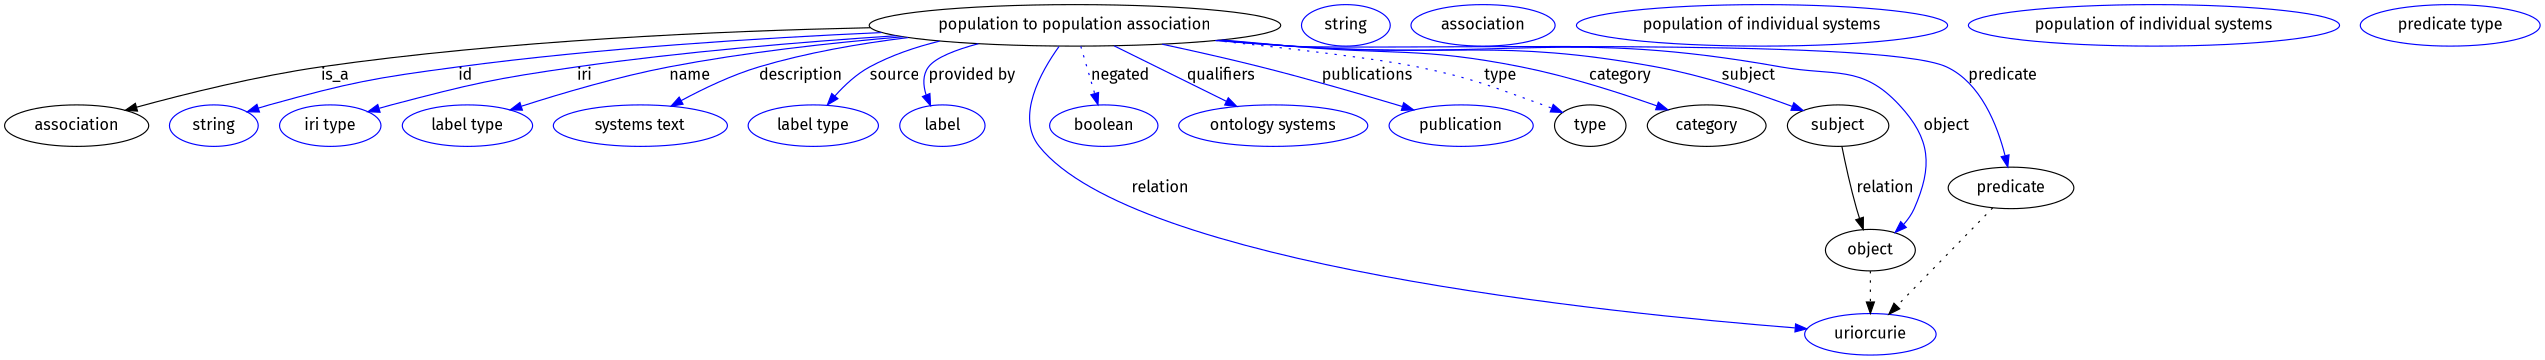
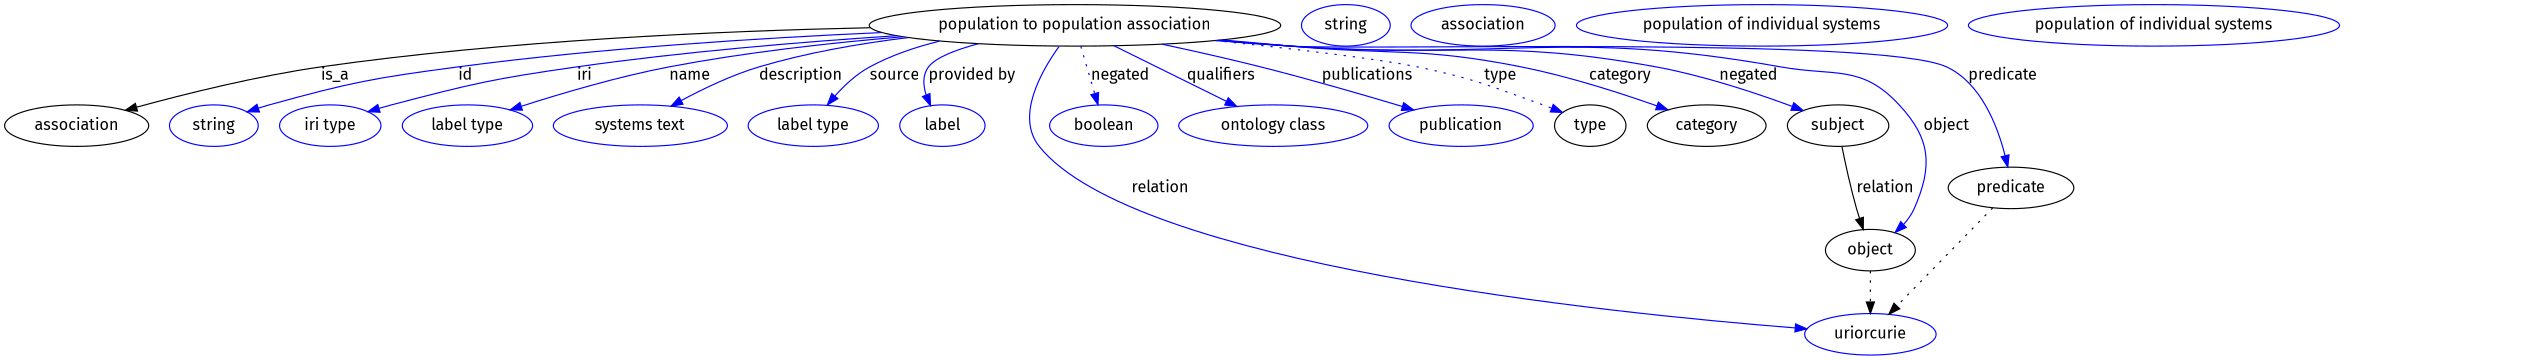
(2450, 25) -> none
(1749, 76) -> (1749, 76)
(1273, 126) -> (1273, 126)
